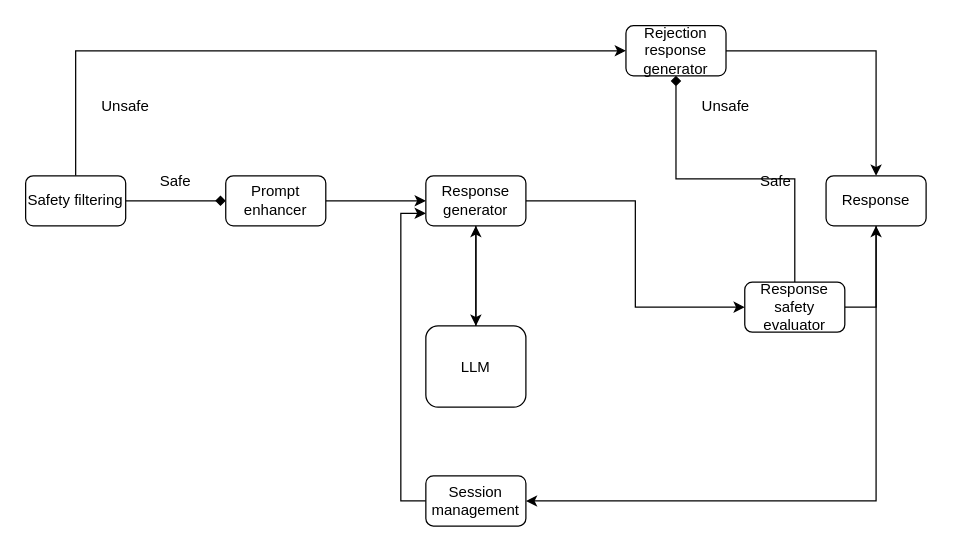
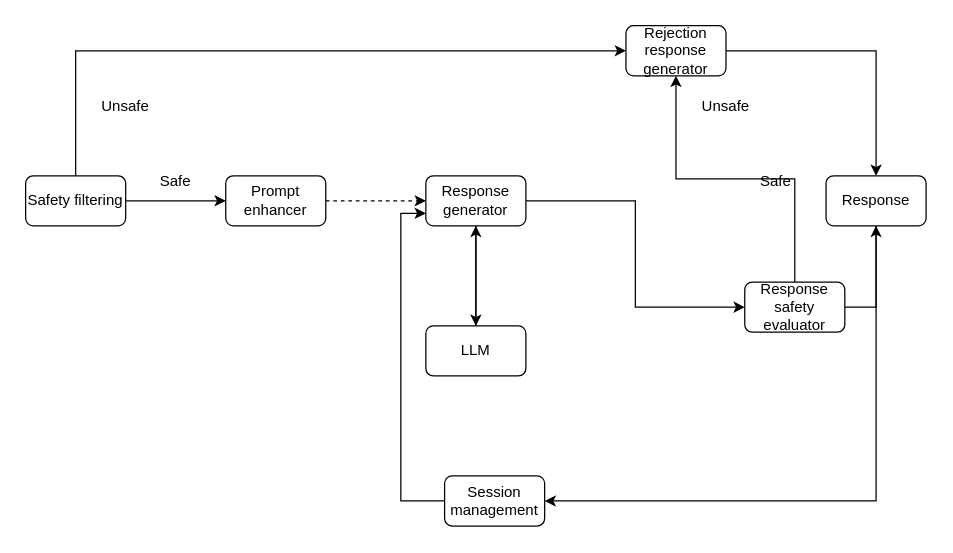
(676, 86) -> (676, 86)
(215, 201) -> (216, 201)
(372, 201) -> (372, 201)
(476, 366) -> (476, 351)
(476, 501) -> (494, 501)
